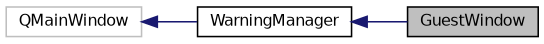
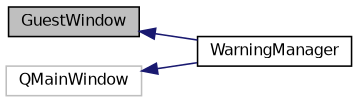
(387, 22) -> (176, 37)
